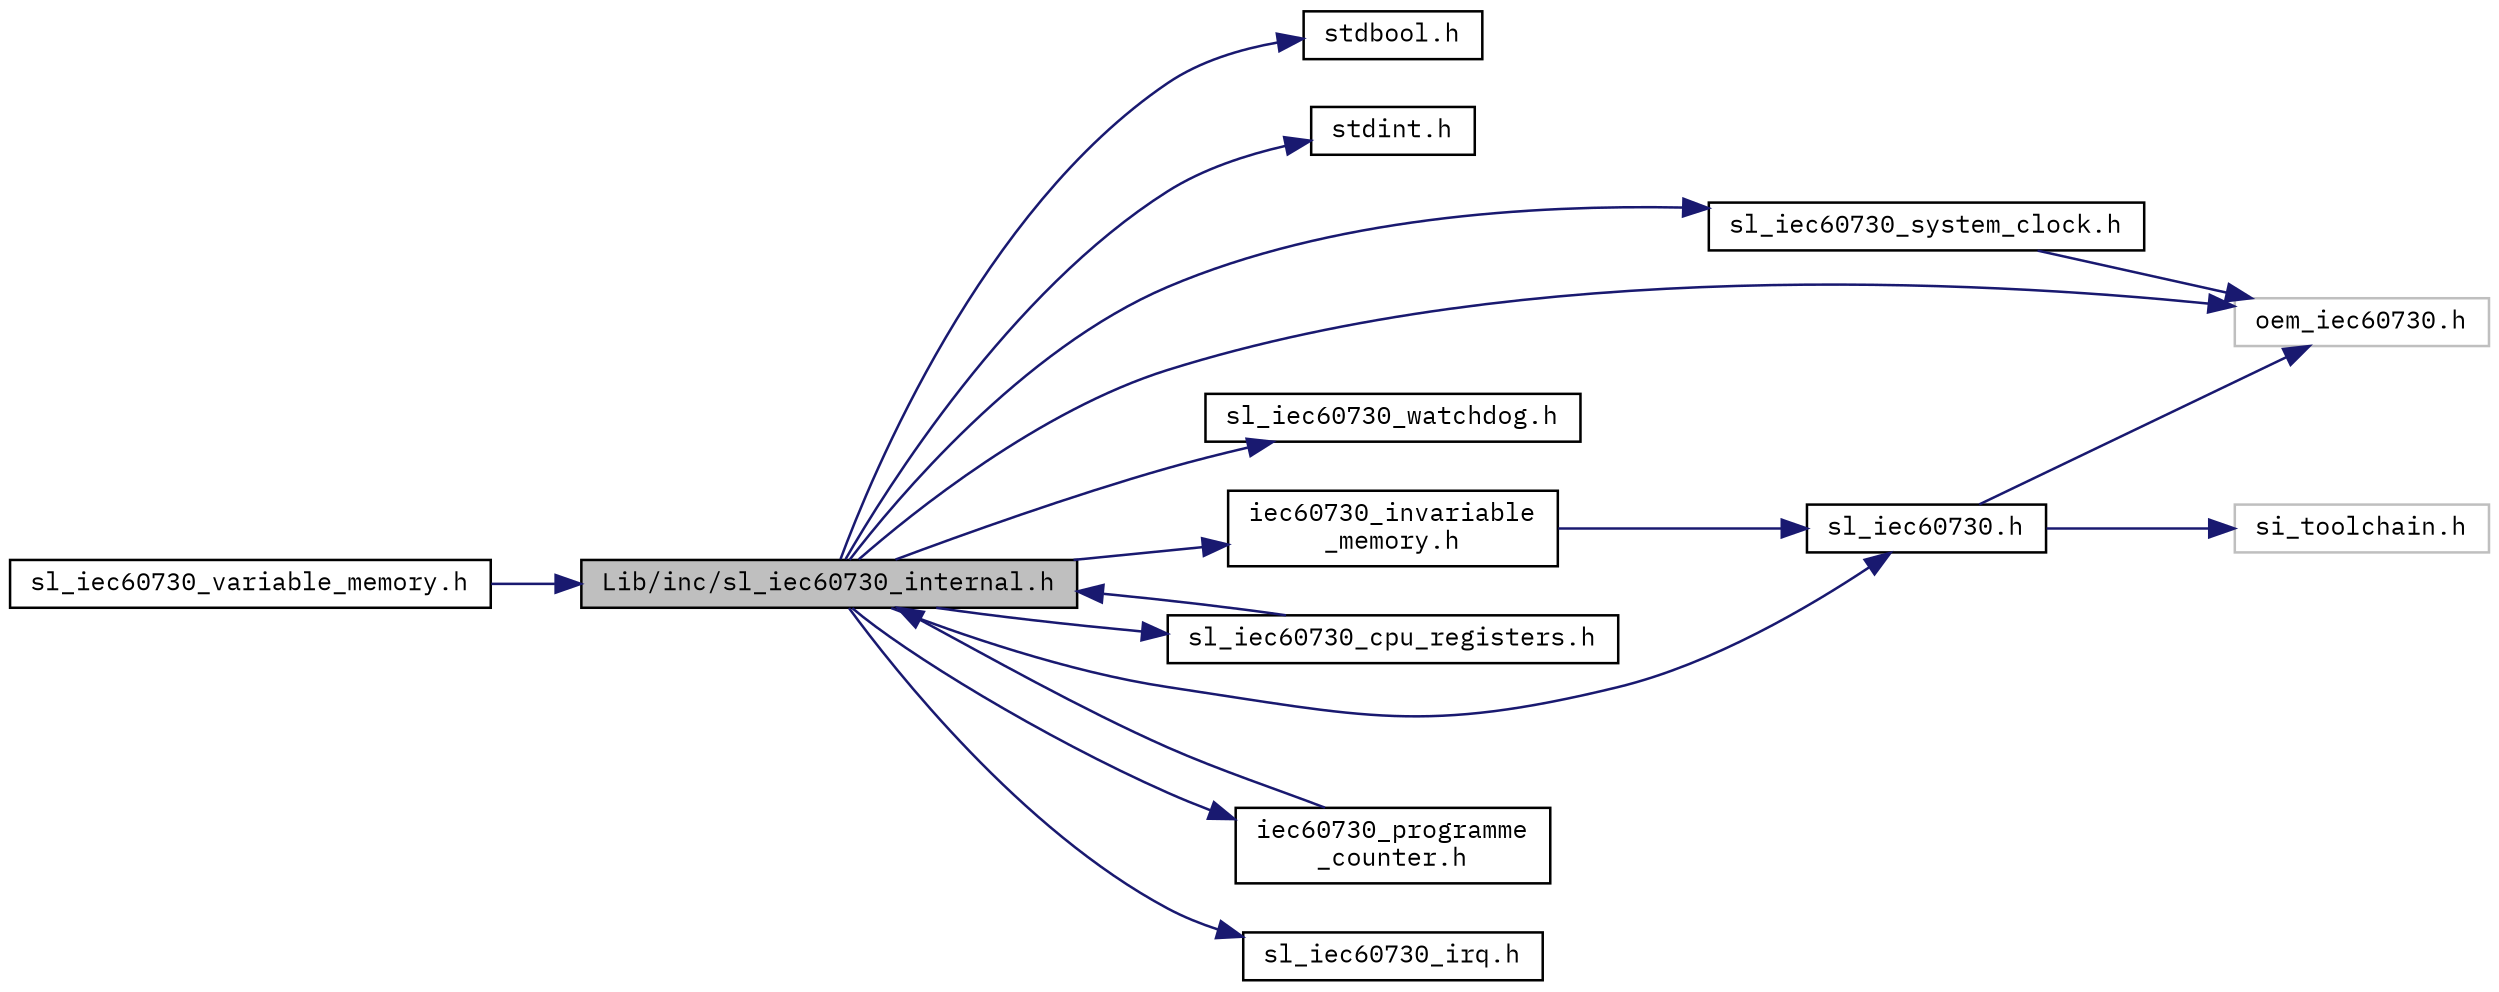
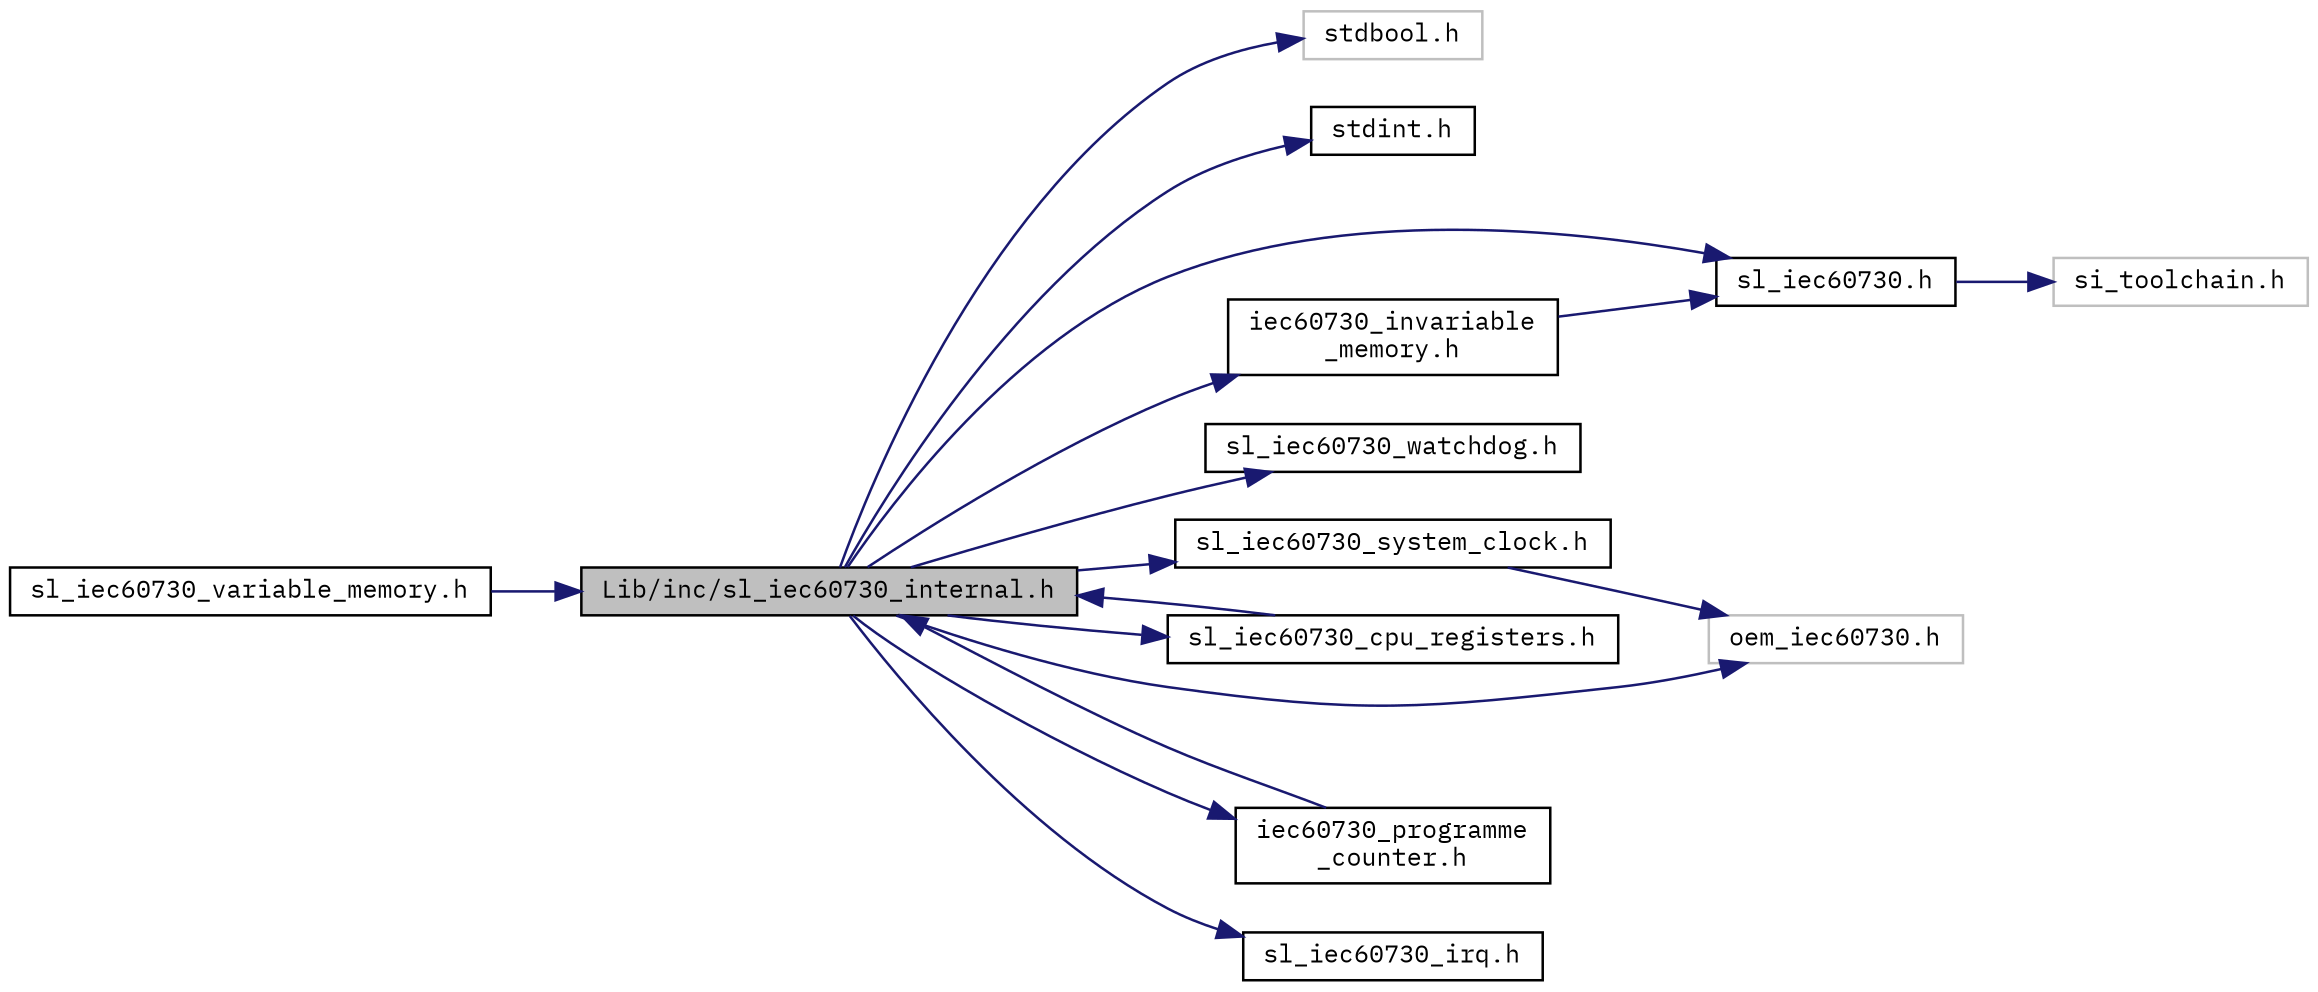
(1393, 35) -> (1393, 35)
(2133, 431) -> none
